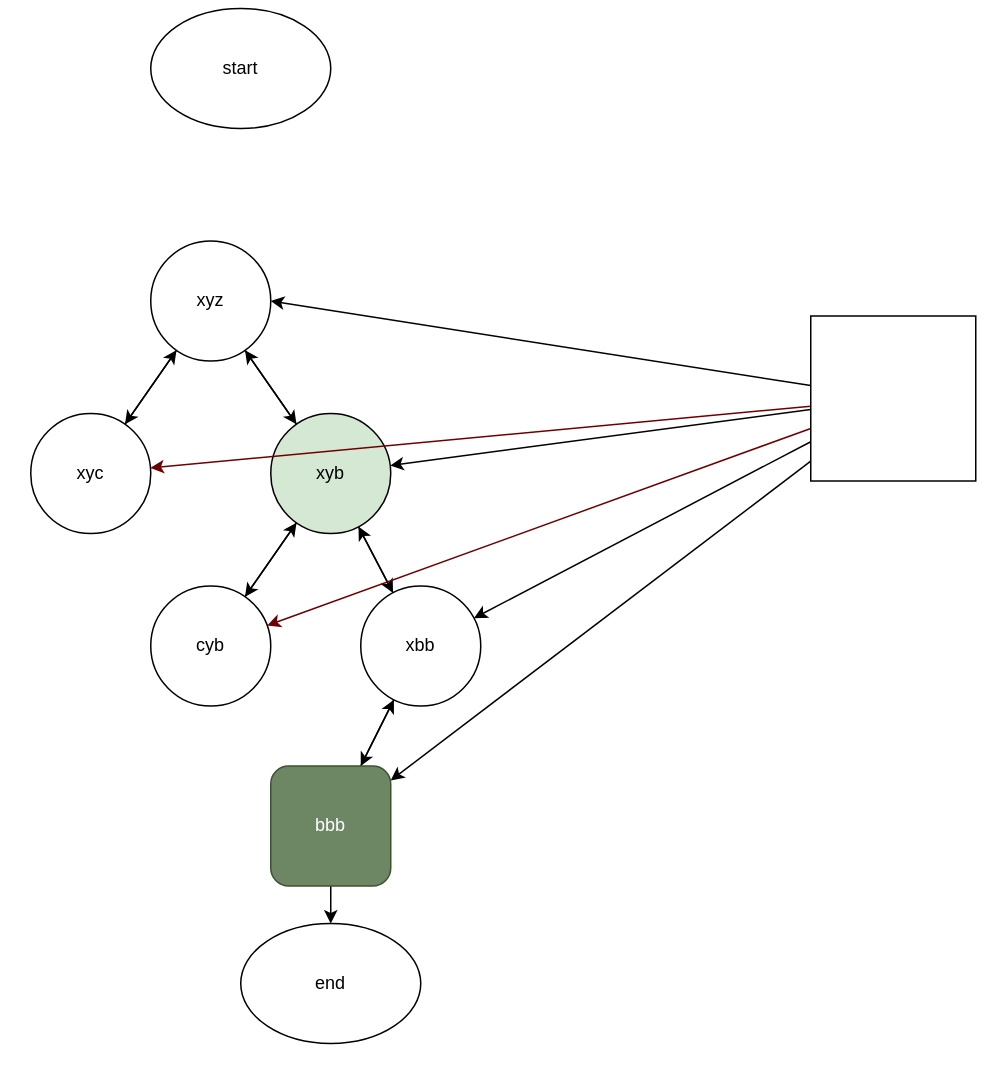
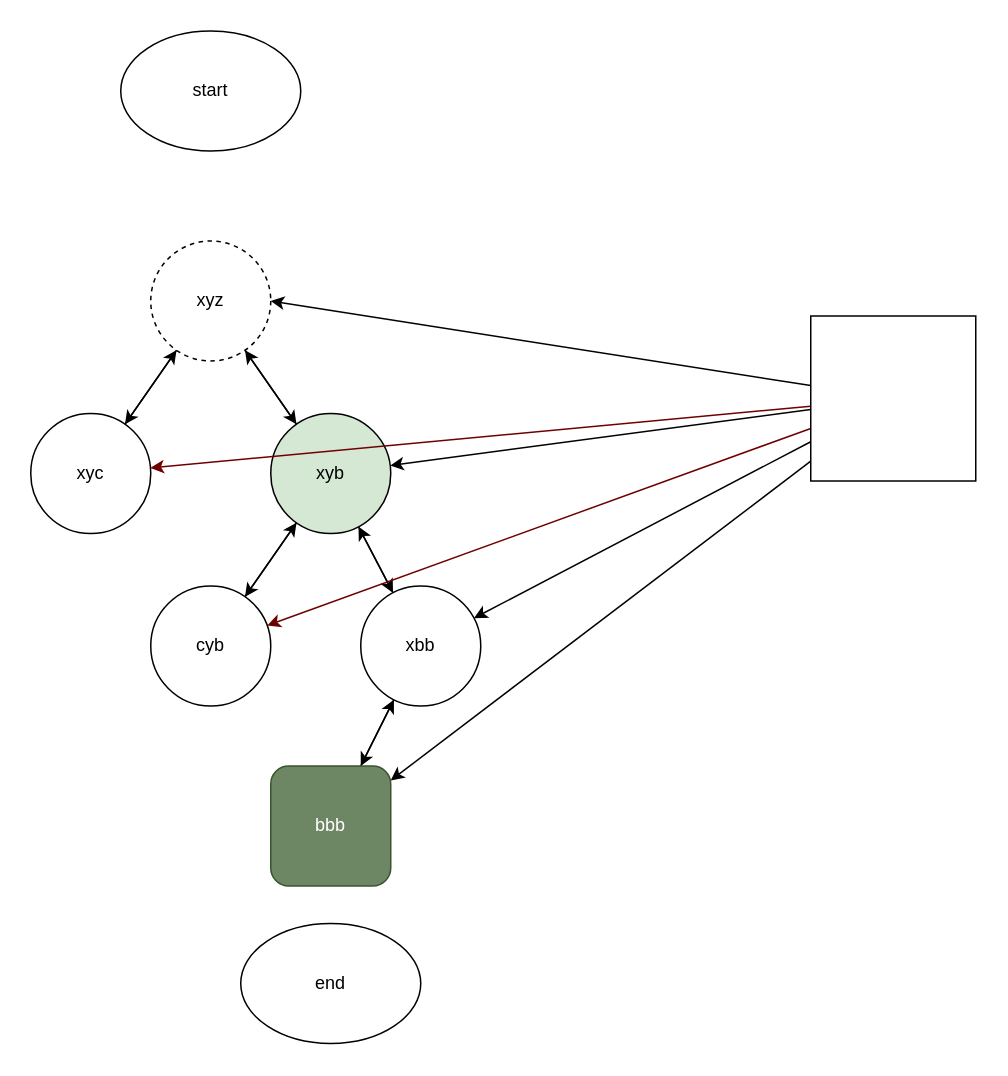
(241, 68) -> (211, 91)
(211, 301) -> (211, 301)
(331, 899) -> none
